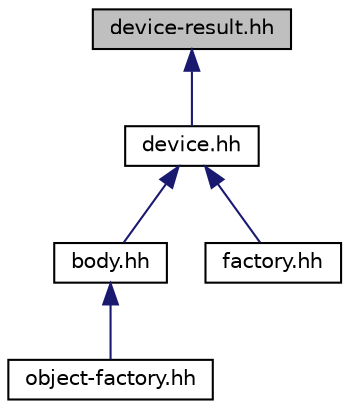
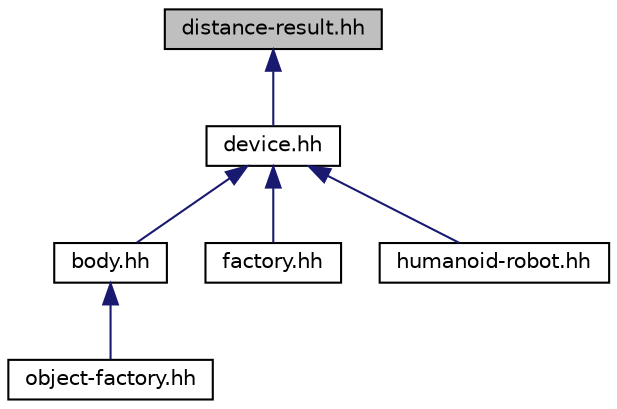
(192, 29) -> (273, 29)
none -> (494, 263)
